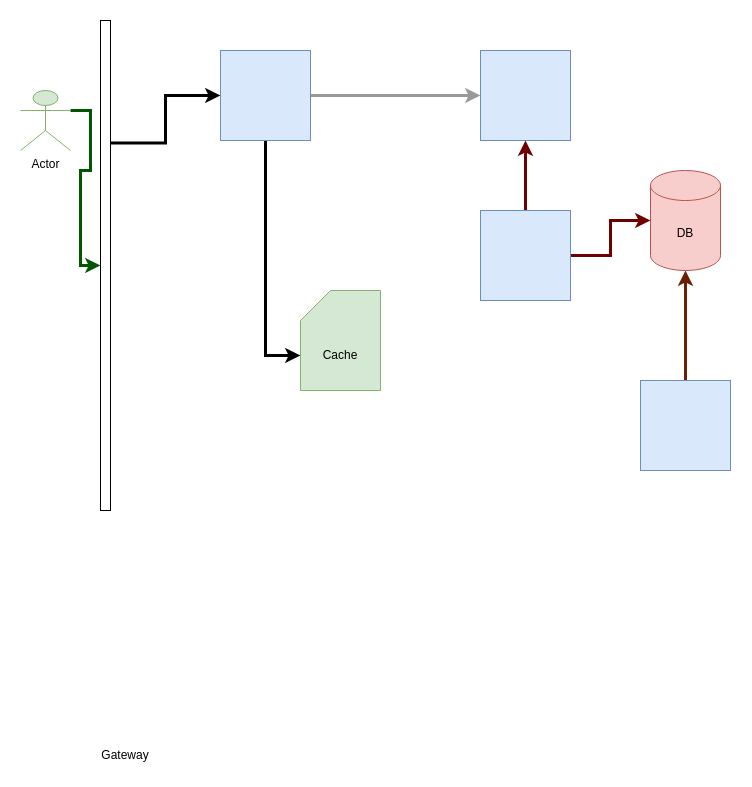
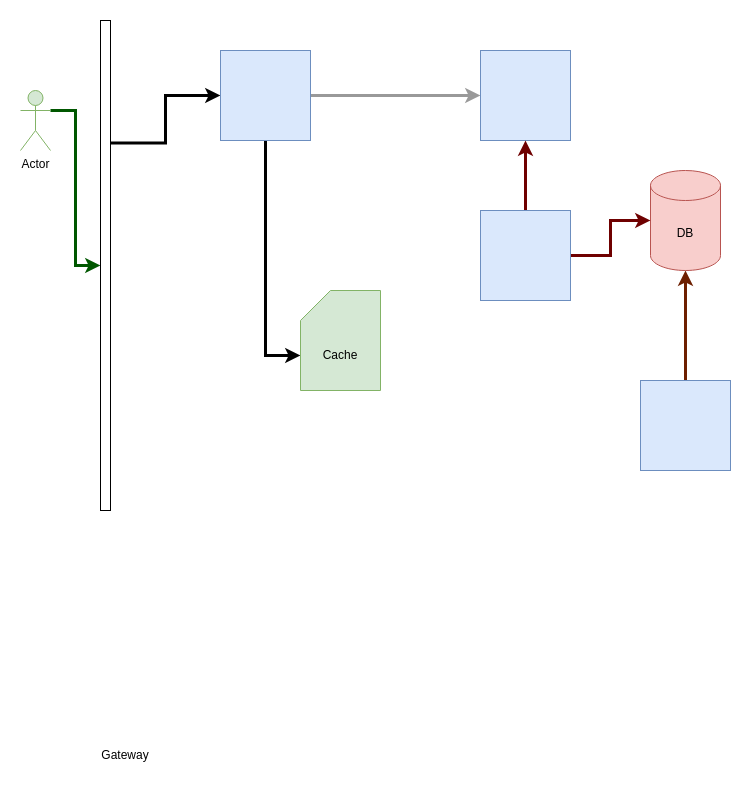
(46, 121) -> (36, 121)
